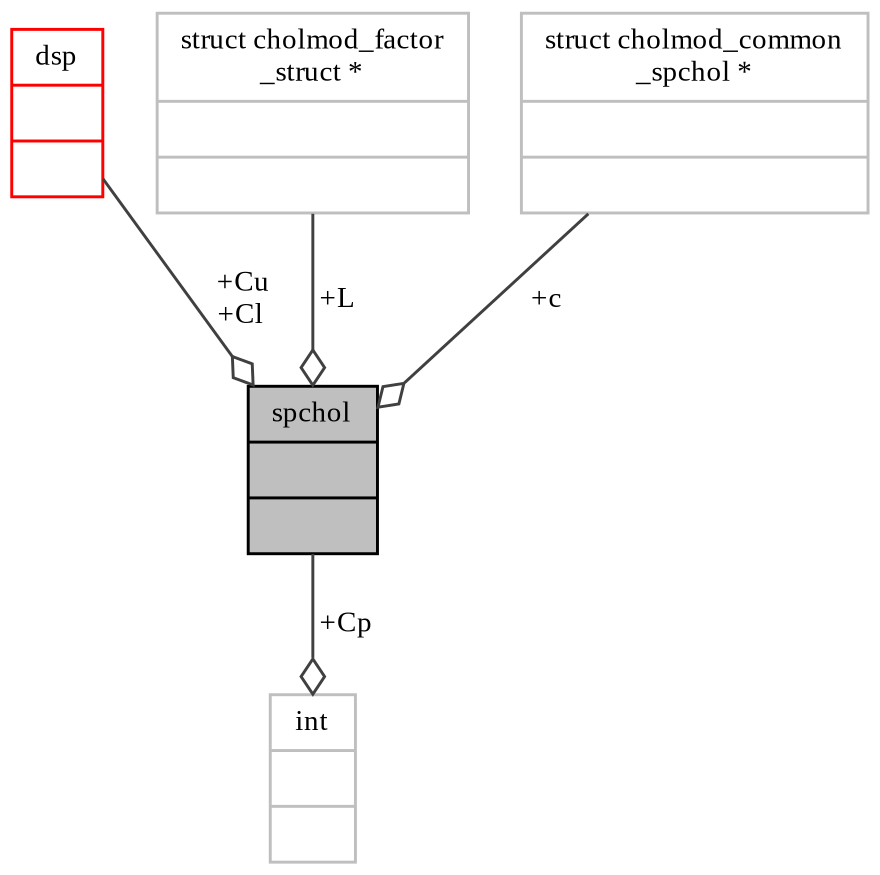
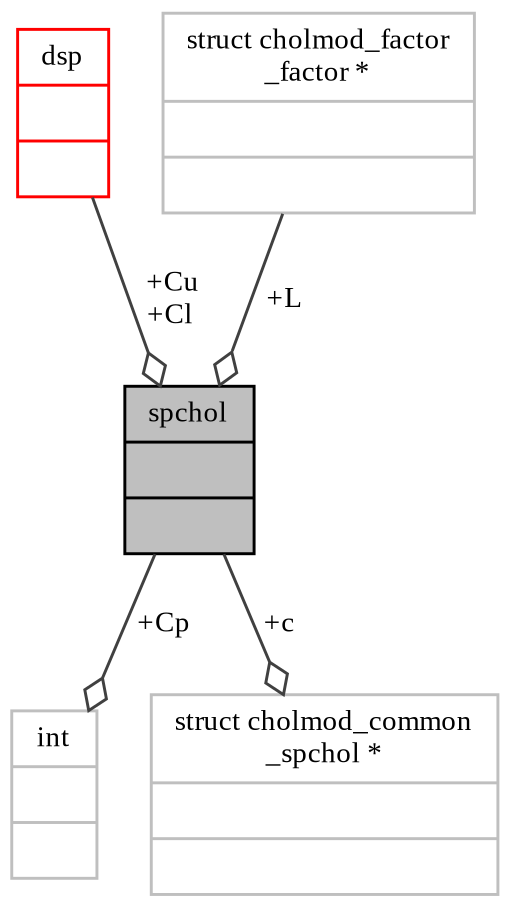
(313, 72) -> (319, 72)
(496, 298) -> (247, 608)
